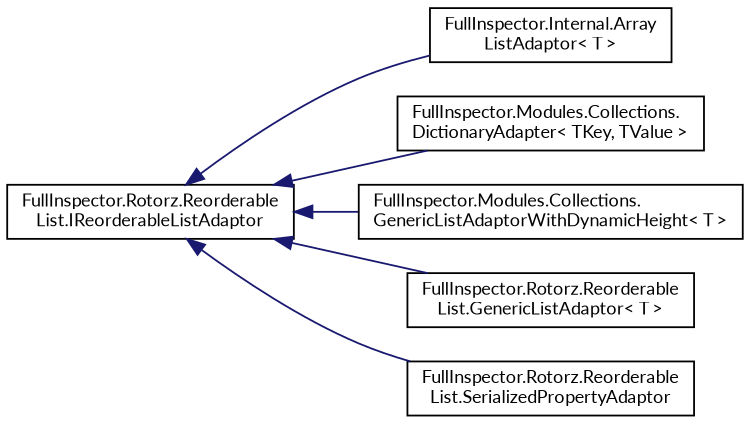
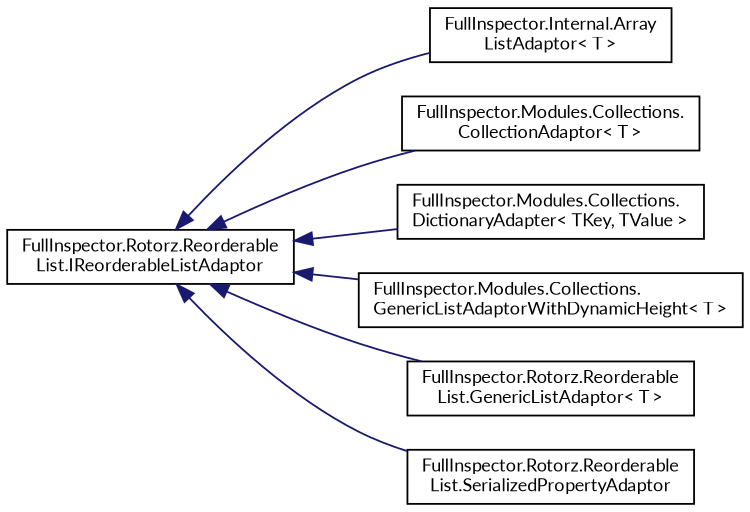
none -> (551, 123)
